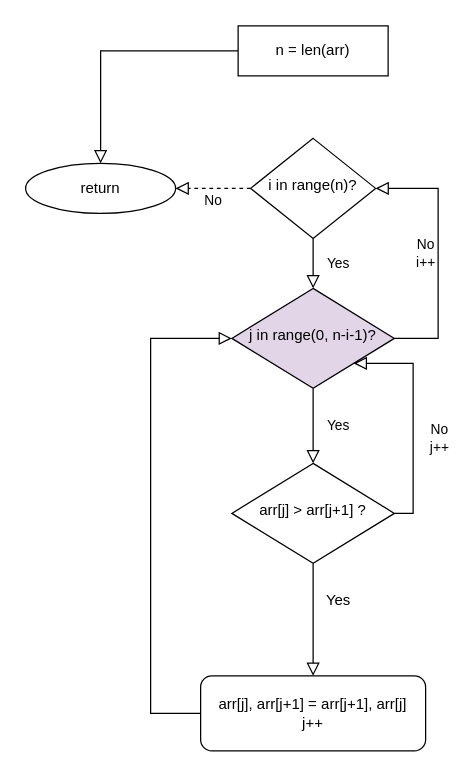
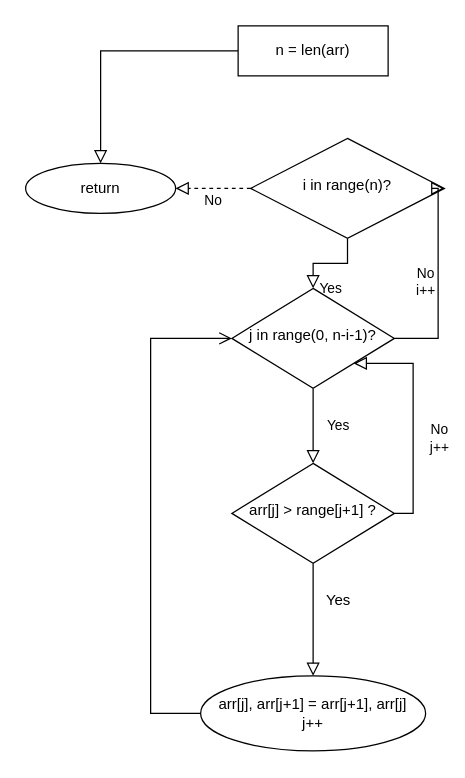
(313, 188) -> (348, 188)
(218, 338) -> (223, 338)
(313, 338) -> (313, 338)
(313, 511) -> (313, 511)
(313, 713) -> (313, 713)
